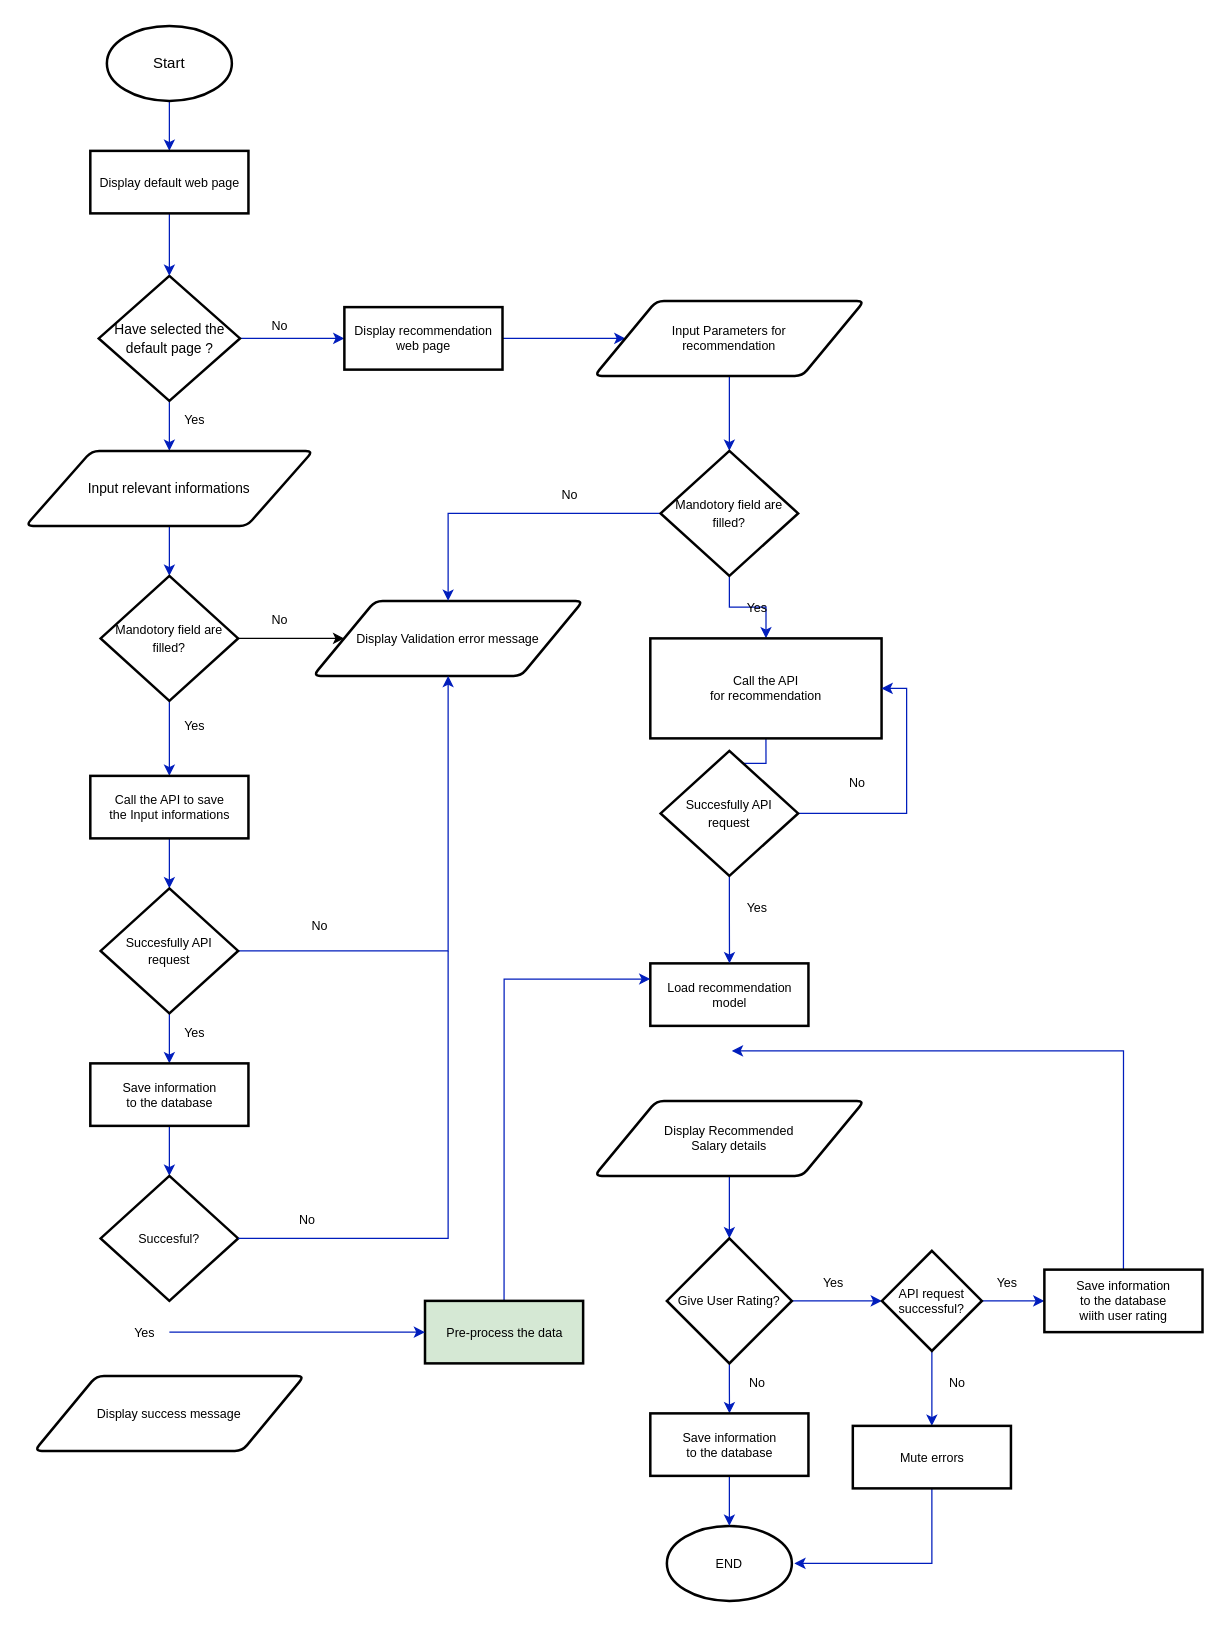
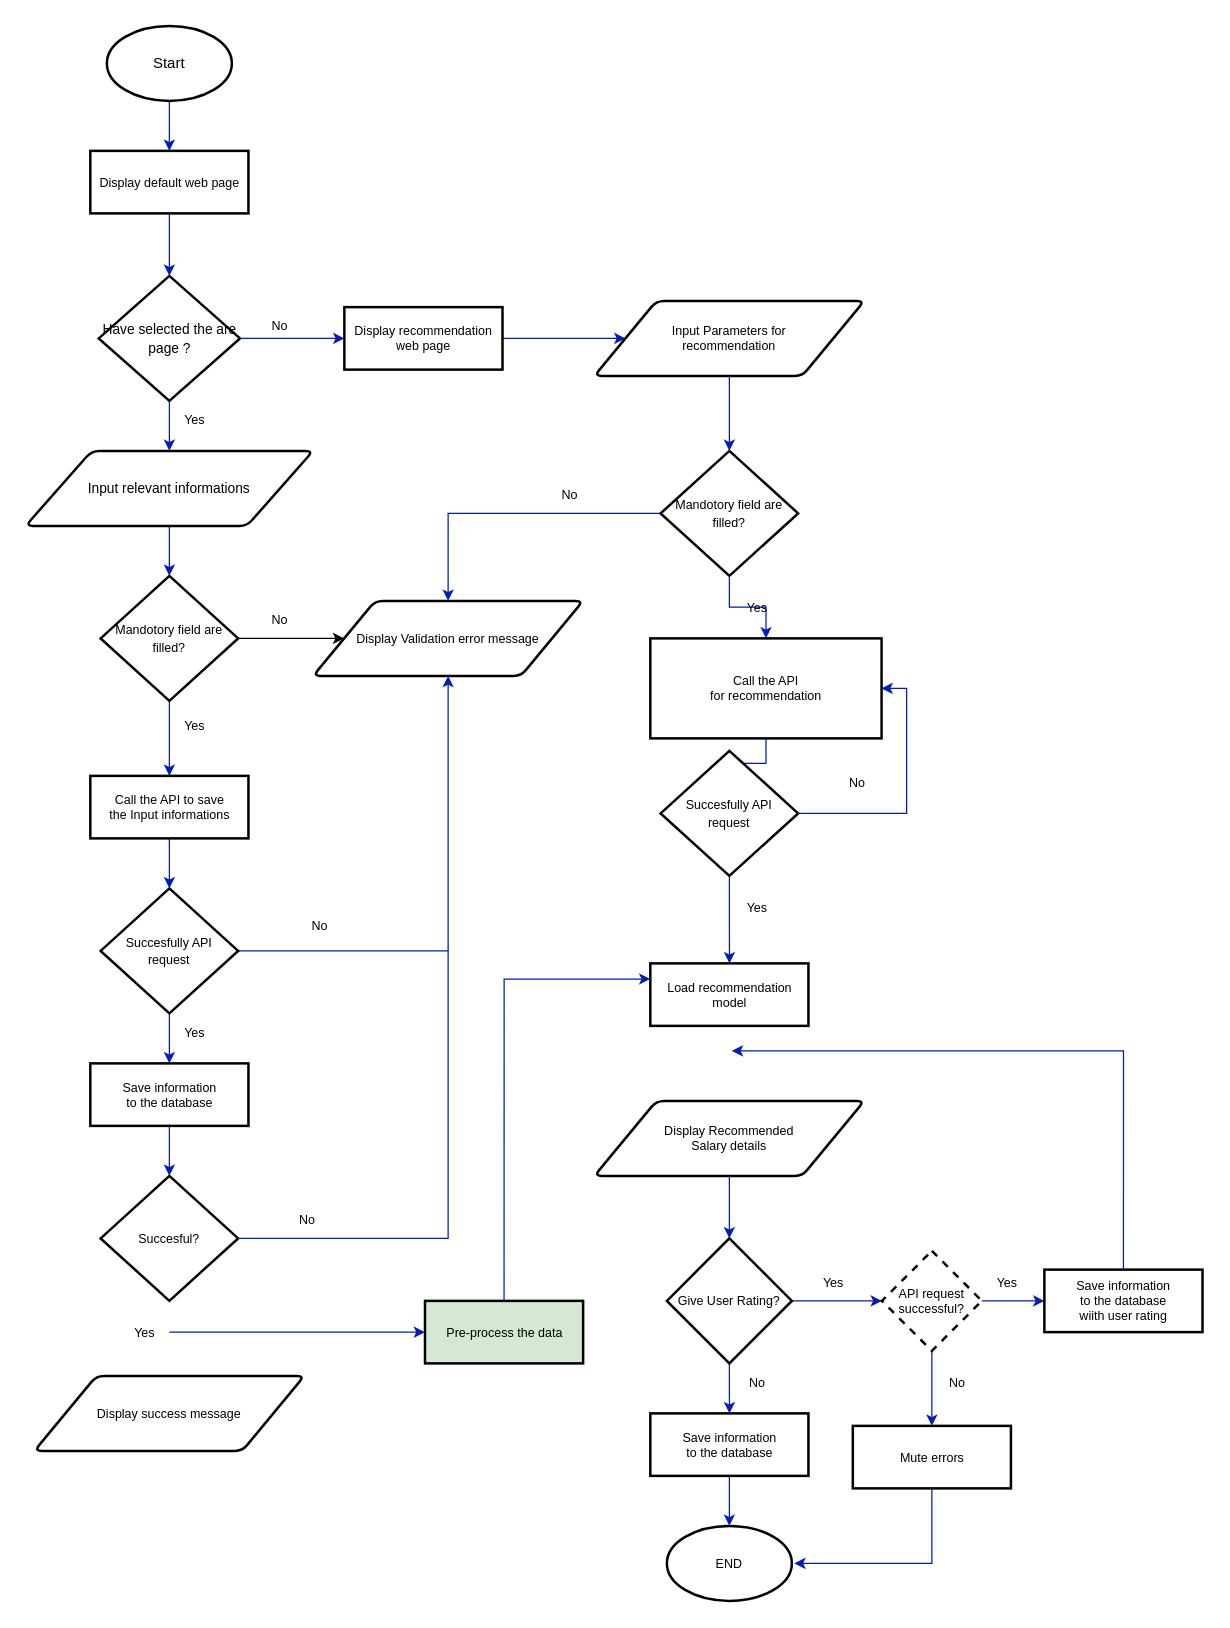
(170, 338) -> (170, 338)
(932, 1301) -> (932, 1301)
